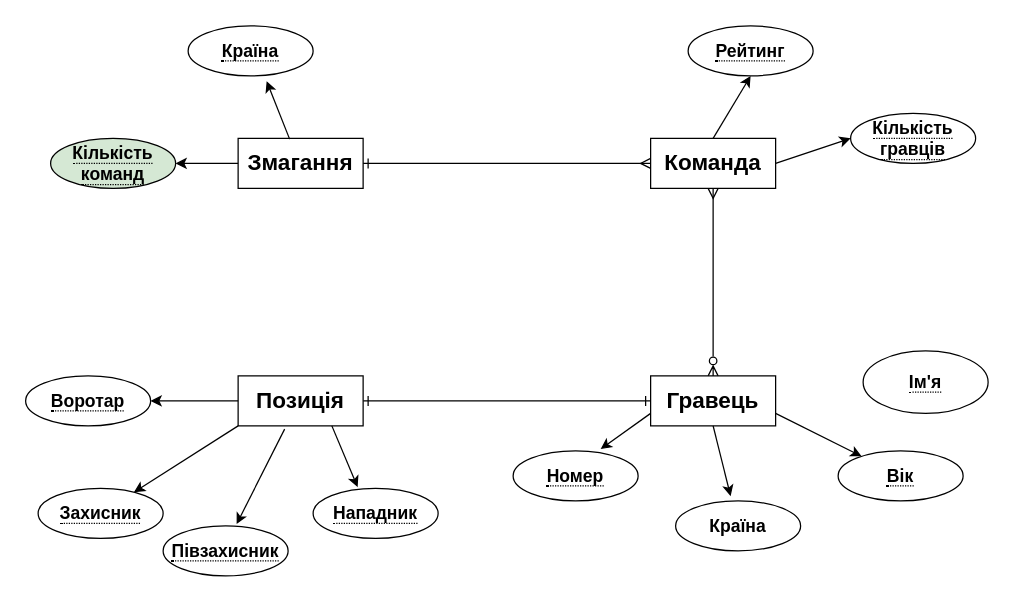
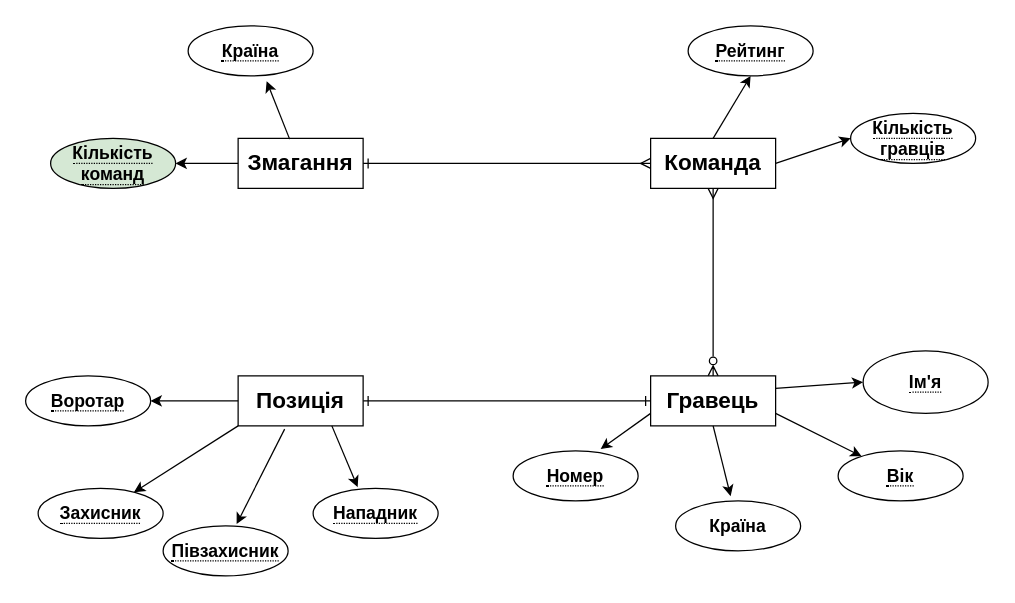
none -> (815, 385)
